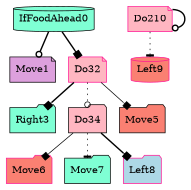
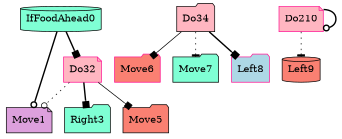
(150, 70) -> (301, 70)
(87, 92) -> (58, 93)
